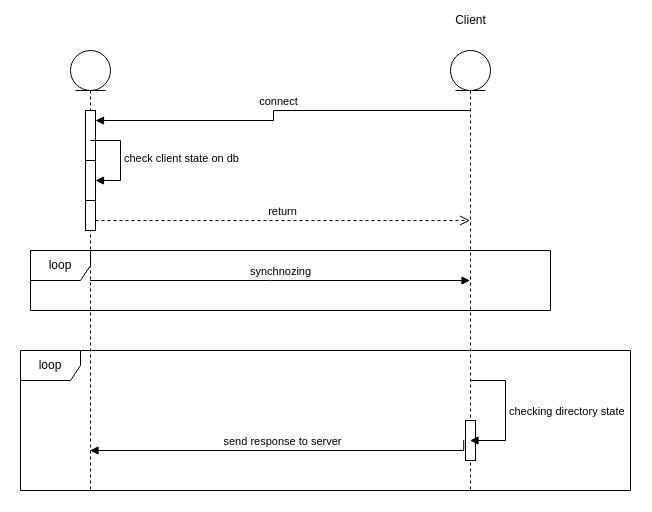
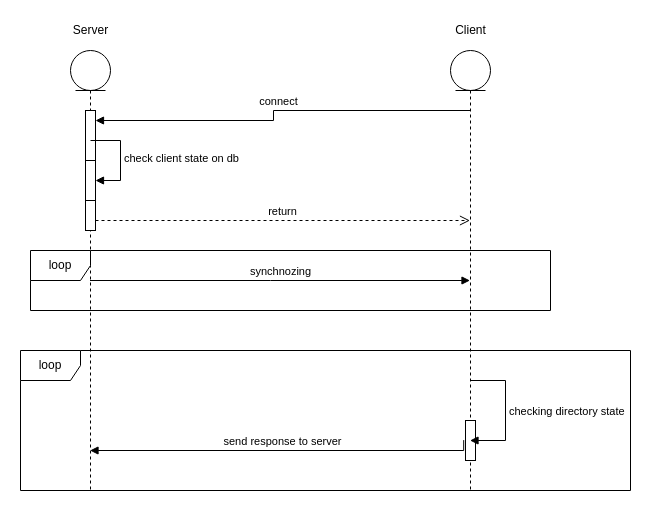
(471, 21) -> (471, 31)
none -> (91, 31)
